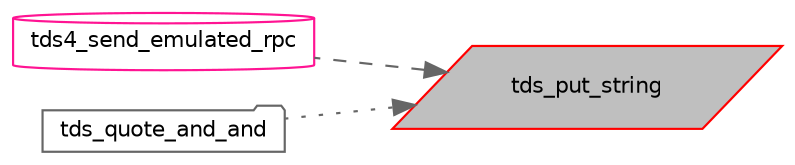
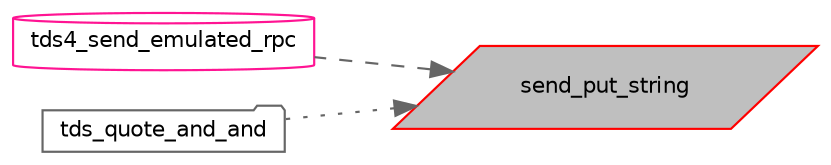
(587, 87) -> (605, 87)
